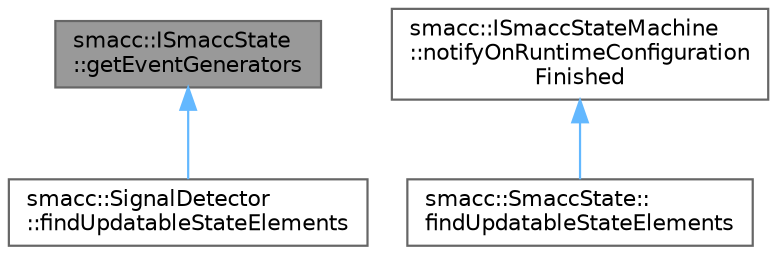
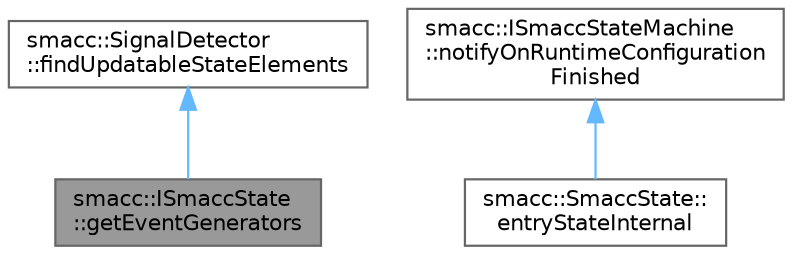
(188, 145) -> (188, 145)
(580, 213) -> (596, 213)
